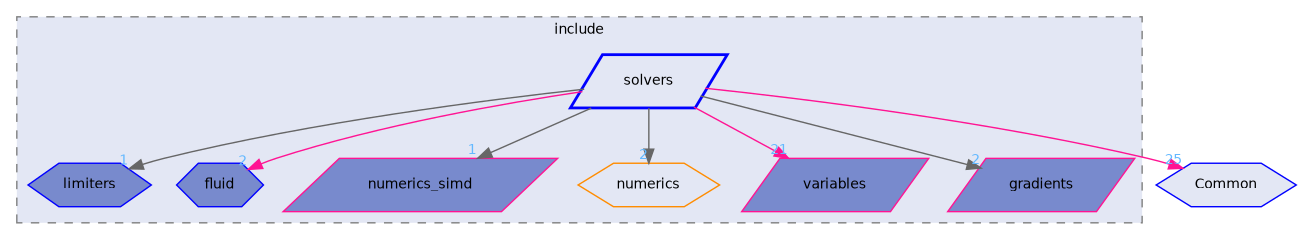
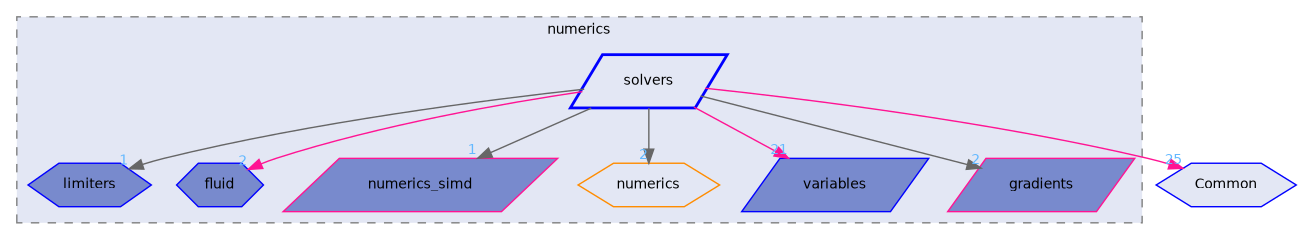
(579, 30) -> (579, 30)
(835, 185) -> (835, 185)
